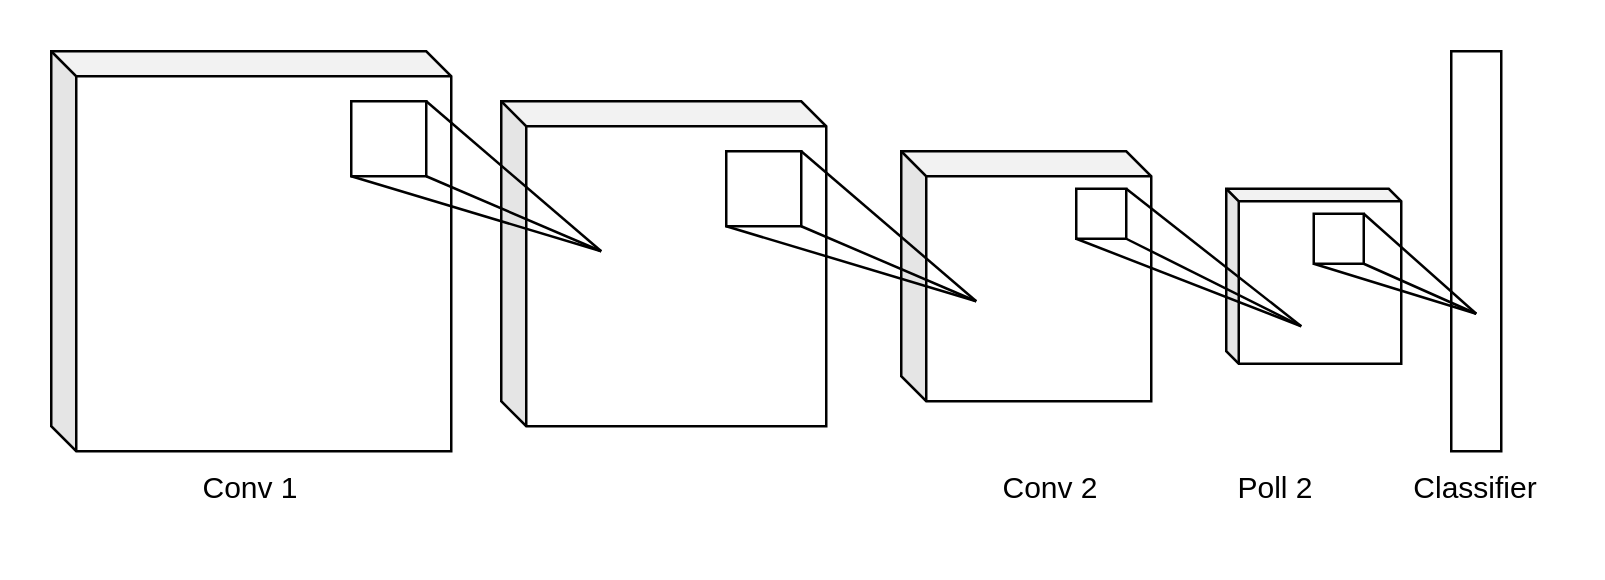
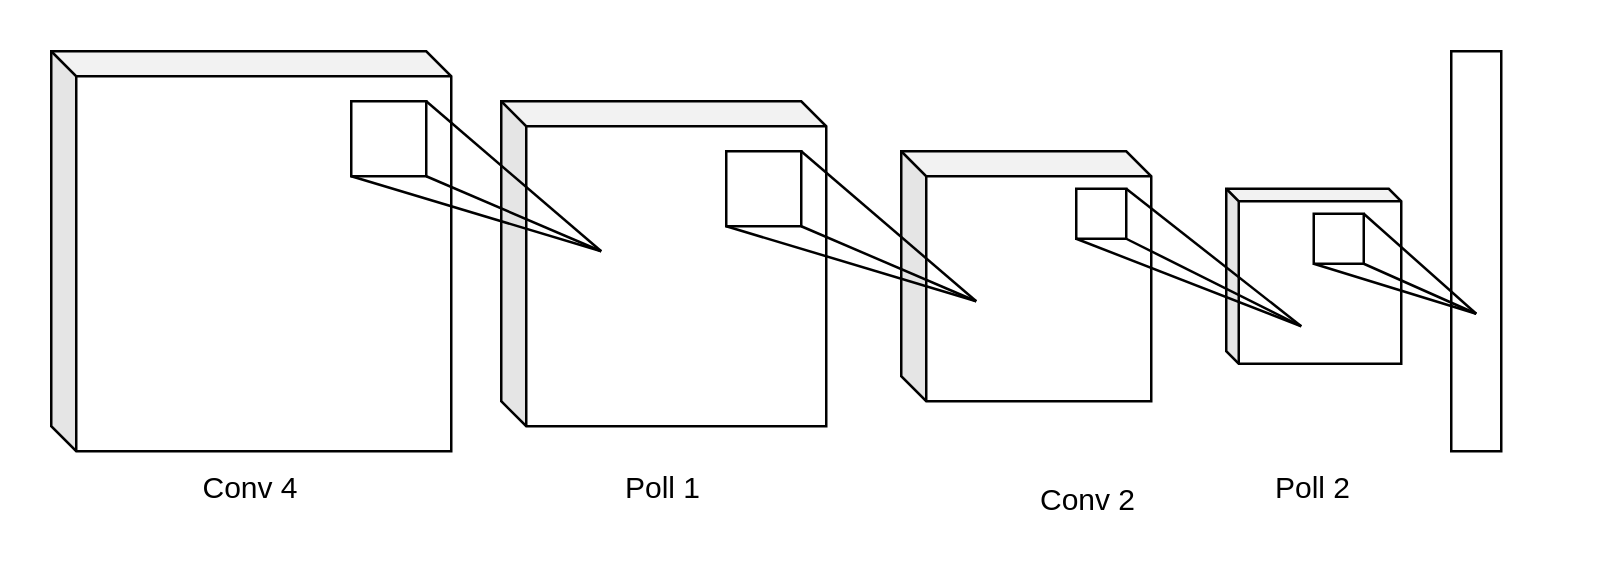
(251, 489) -> (251, 489)
none -> (664, 489)
(1051, 489) -> (1089, 501)
(1276, 489) -> (1314, 489)
(1476, 489) -> none
